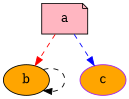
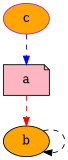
(82, 46) -> (26, 45)
